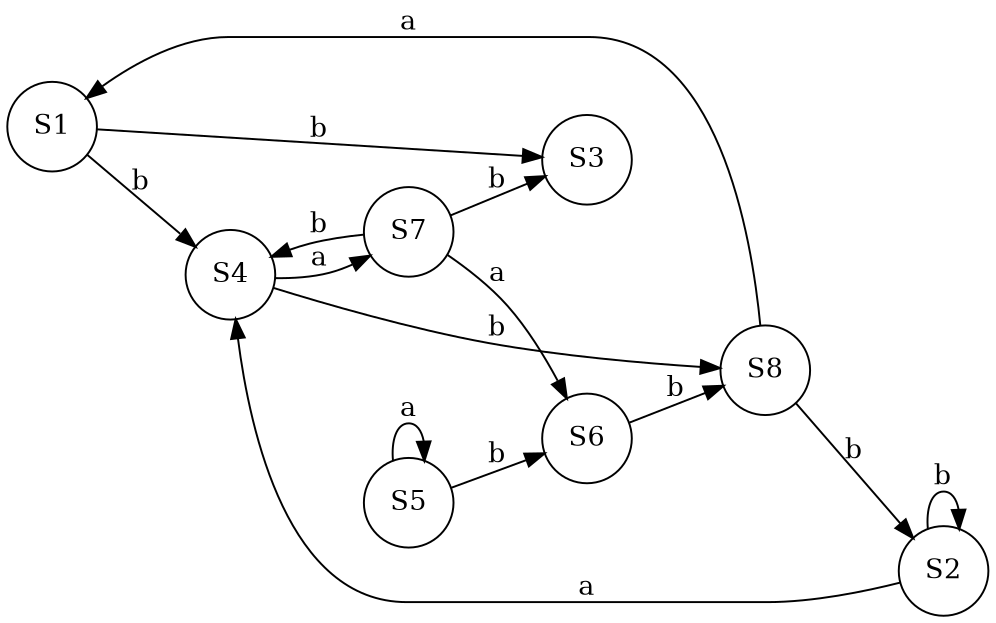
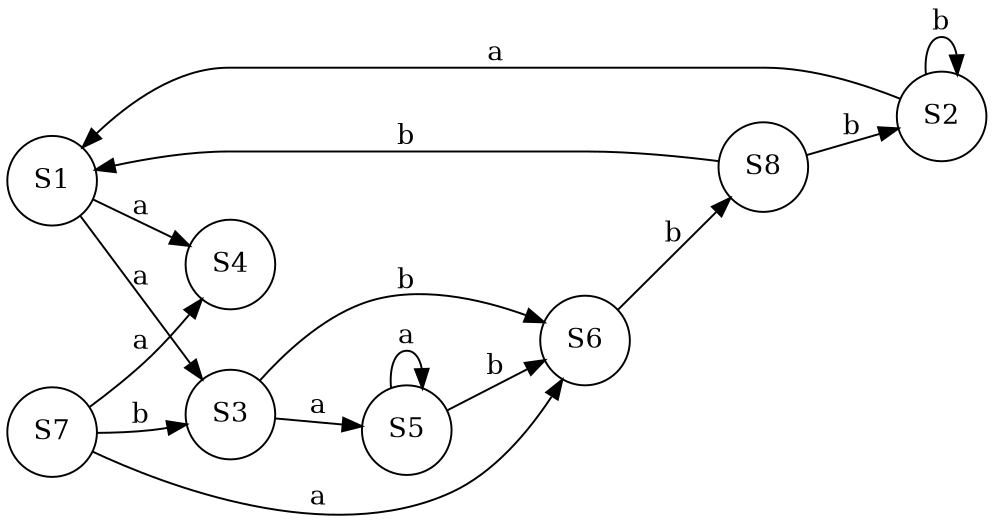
(409, 22) -> (407, 137)
(320, 130) -> (141, 277)
(141, 182) -> (141, 207)
(320, 225) -> (141, 341)
(315, 276) -> none
none -> (381, 298)
(484, 342) -> none
none -> (309, 421)
(485, 602) -> (491, 68)
